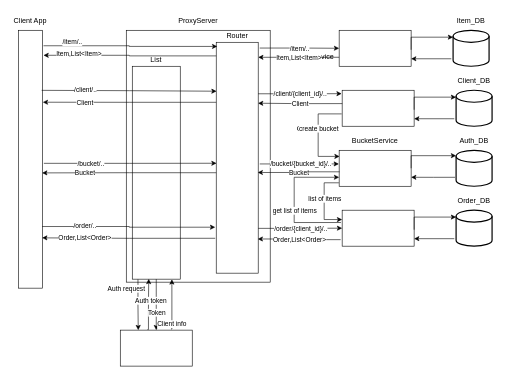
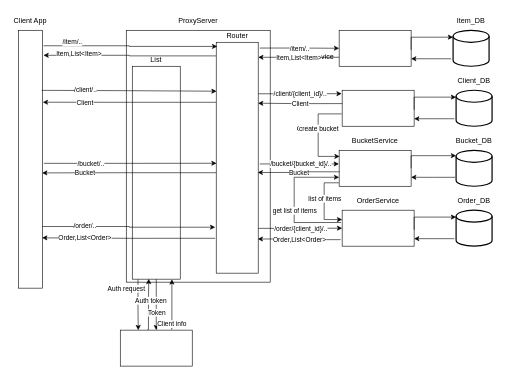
(474, 141) -> (474, 141)
none -> (378, 201)
